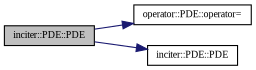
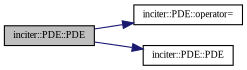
(193, 15) -> (188, 15)
